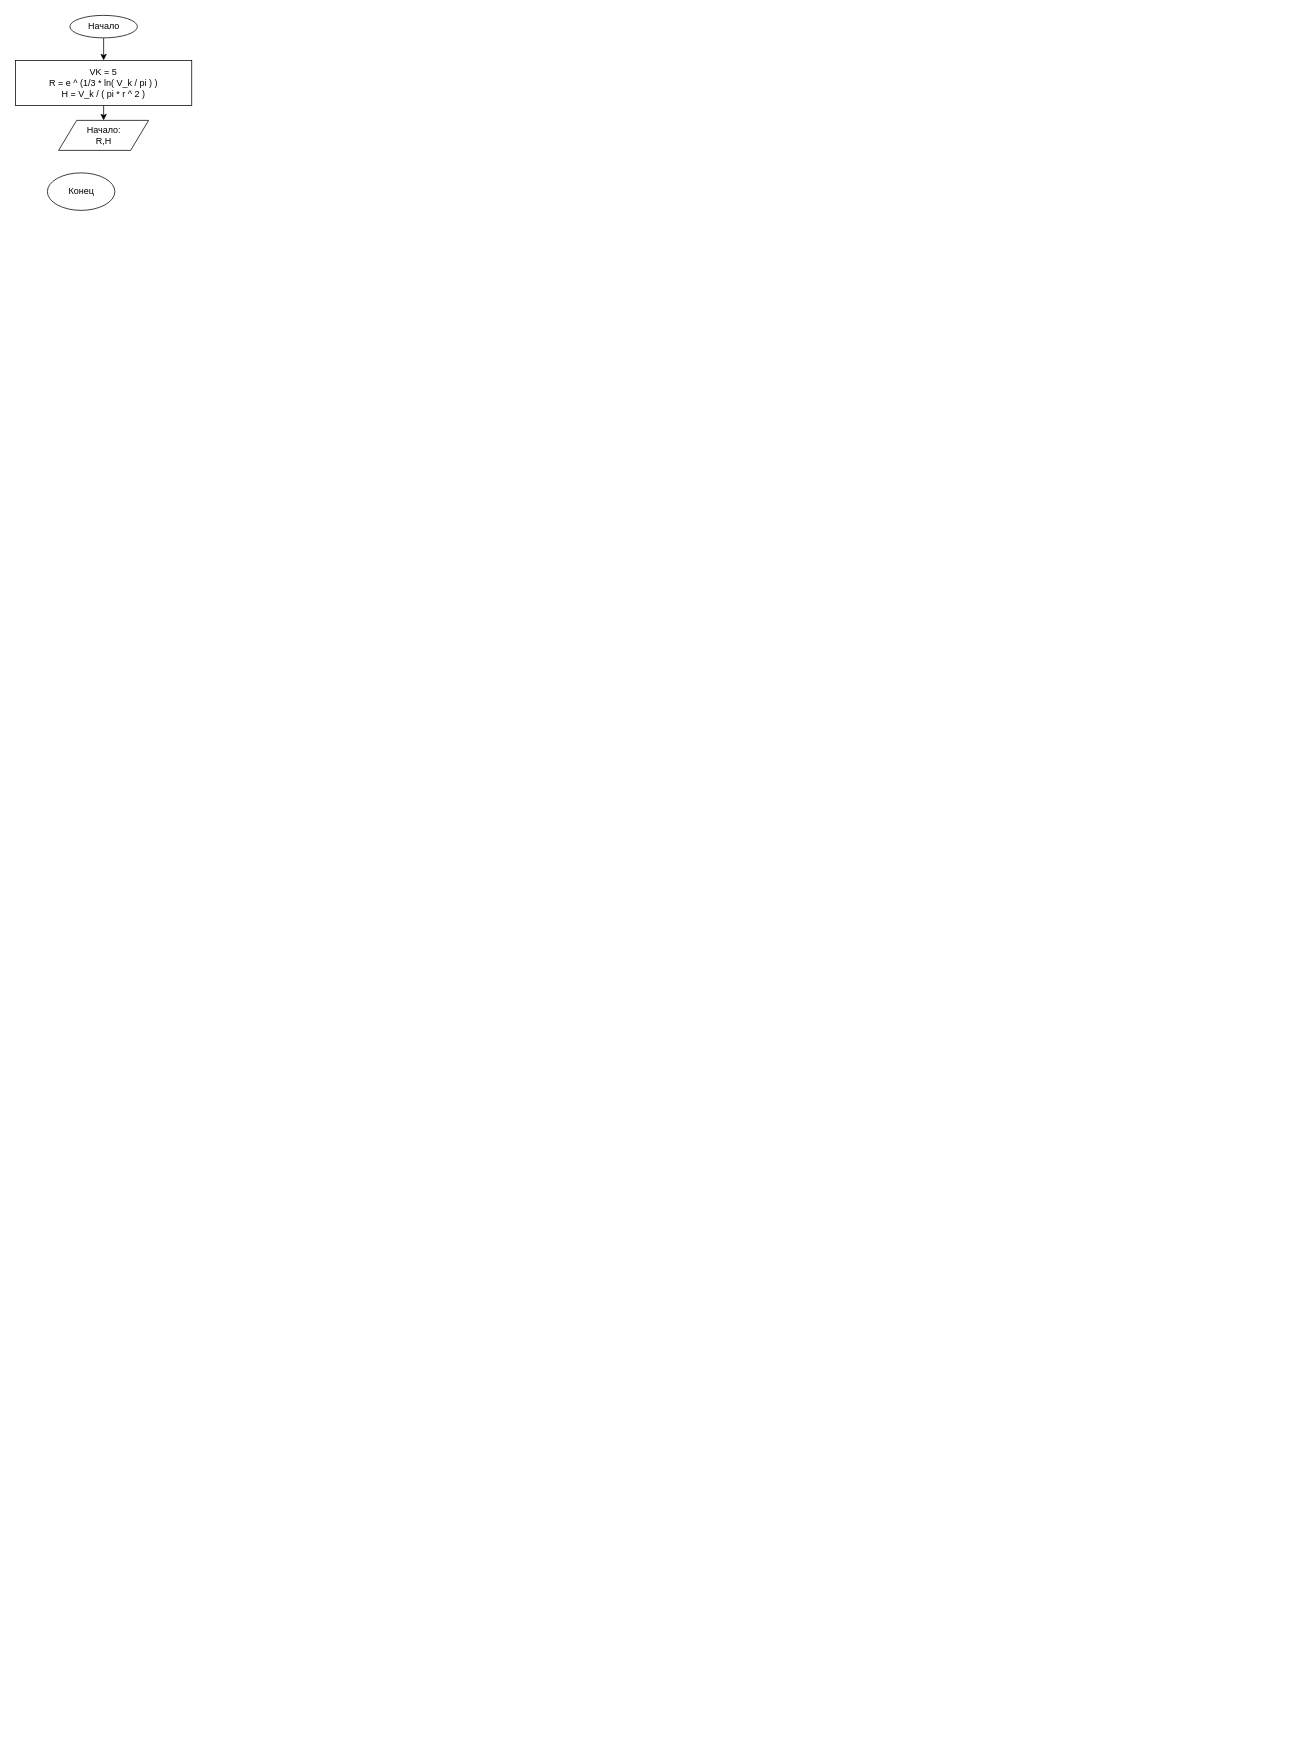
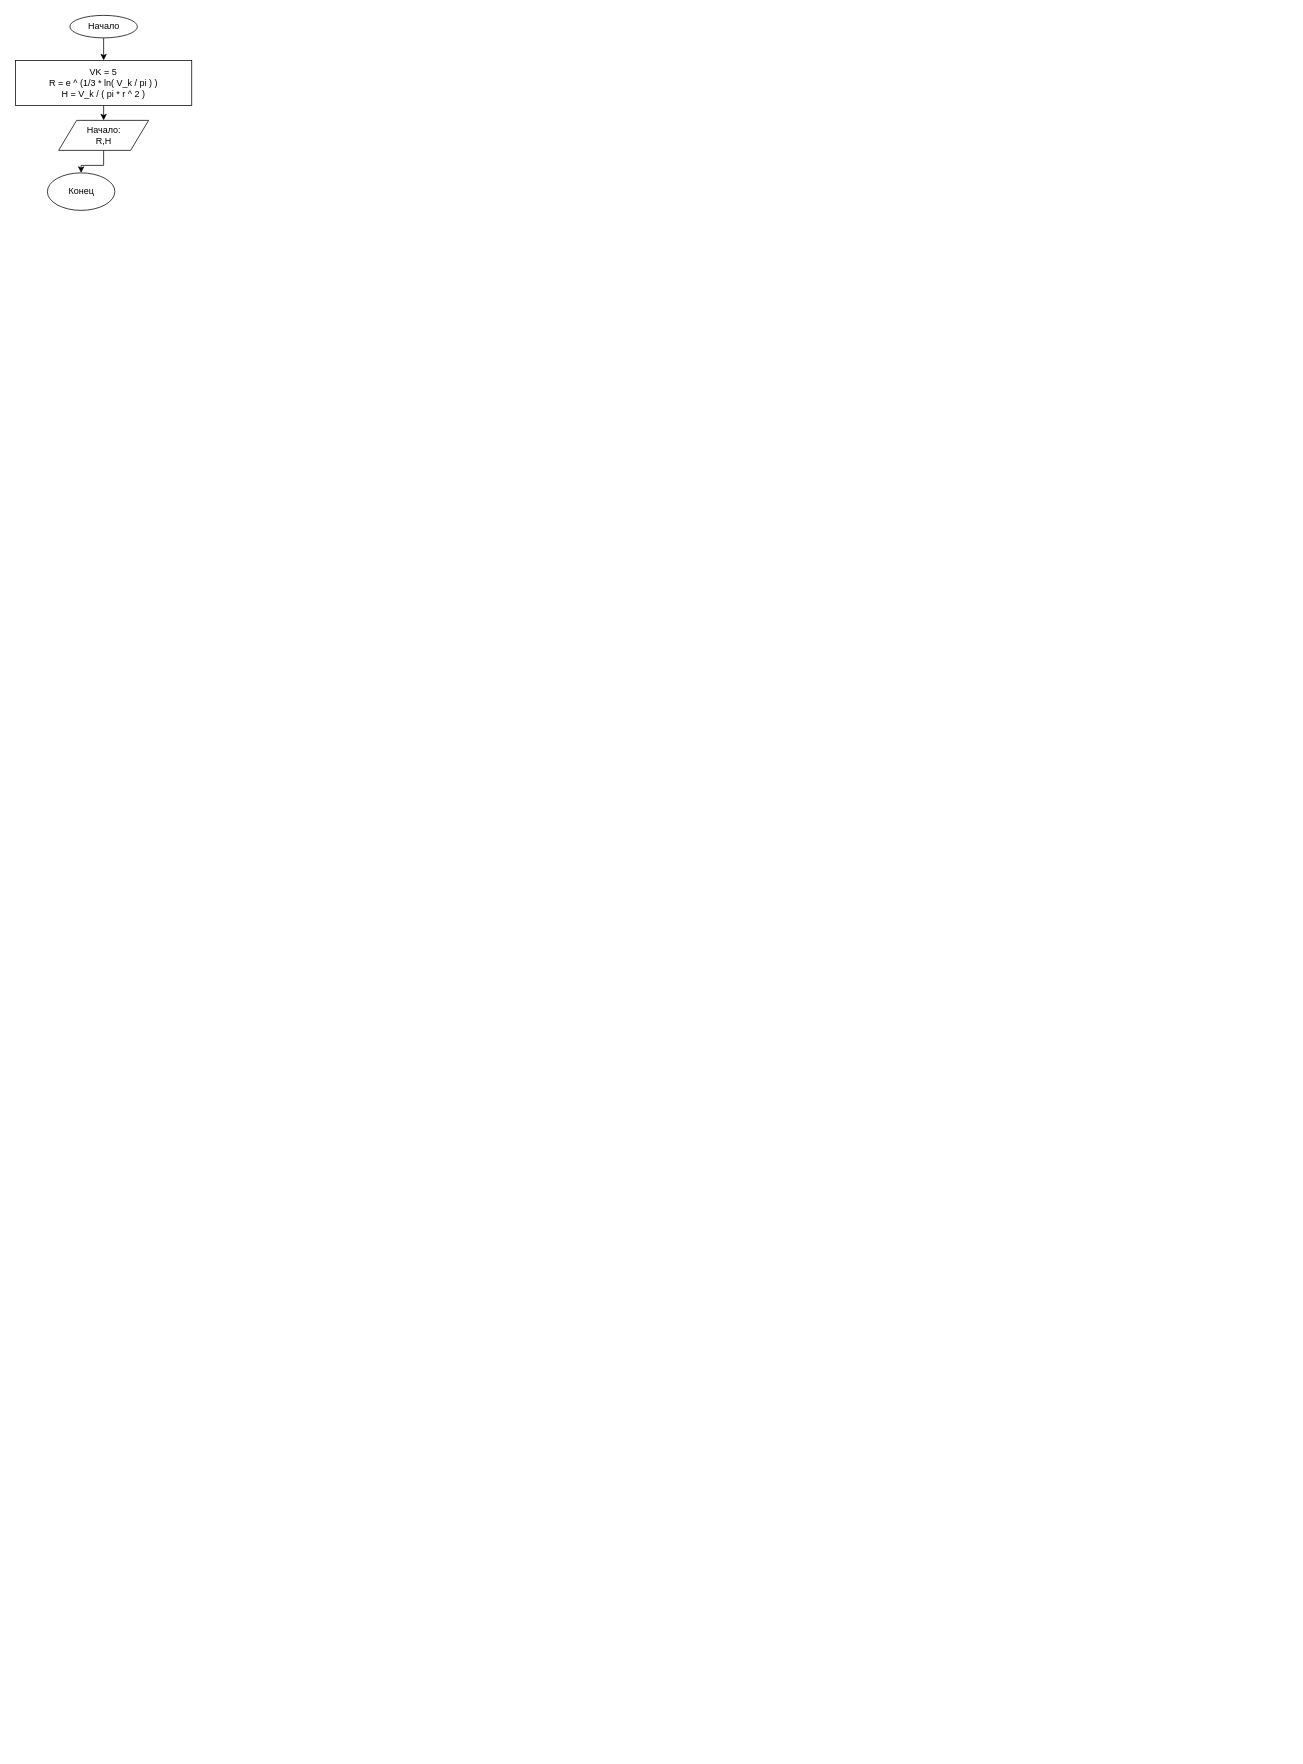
none -> (99, 165)
